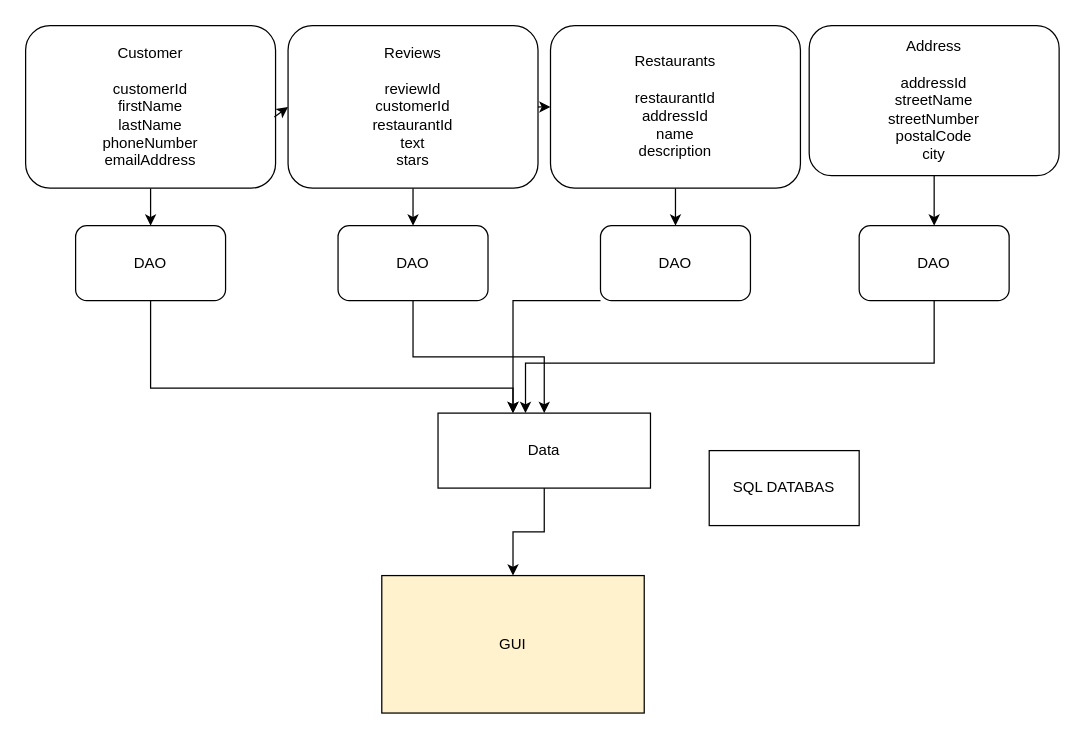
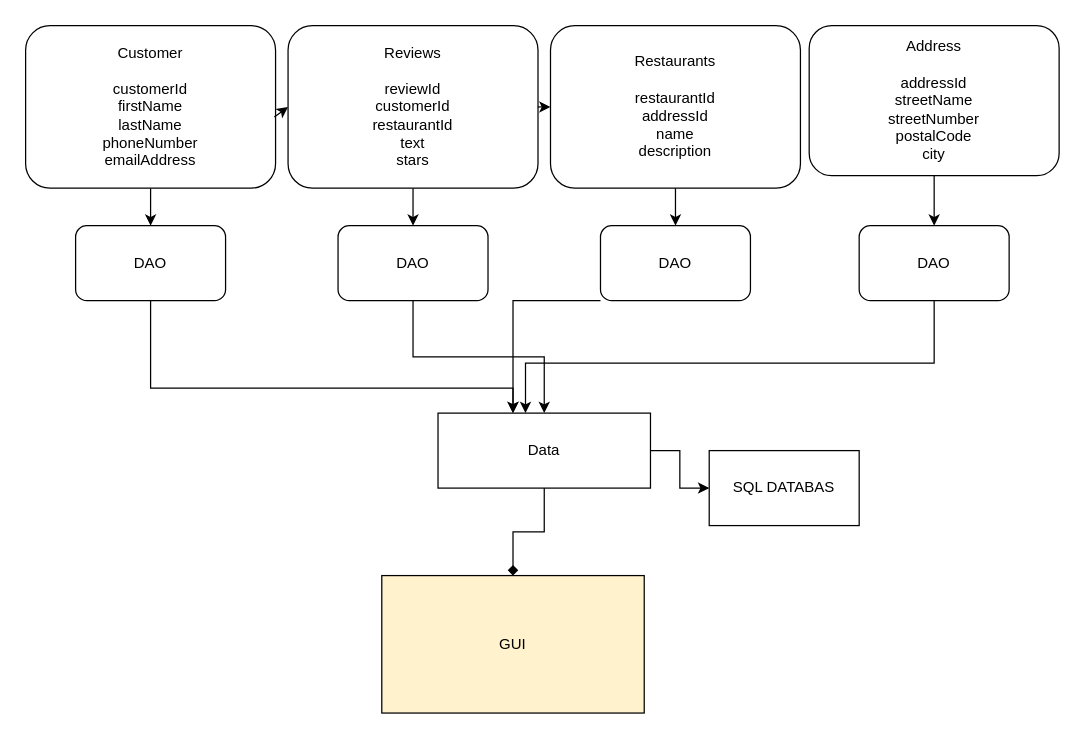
none -> (680, 465)
(513, 566) -> (513, 565)
